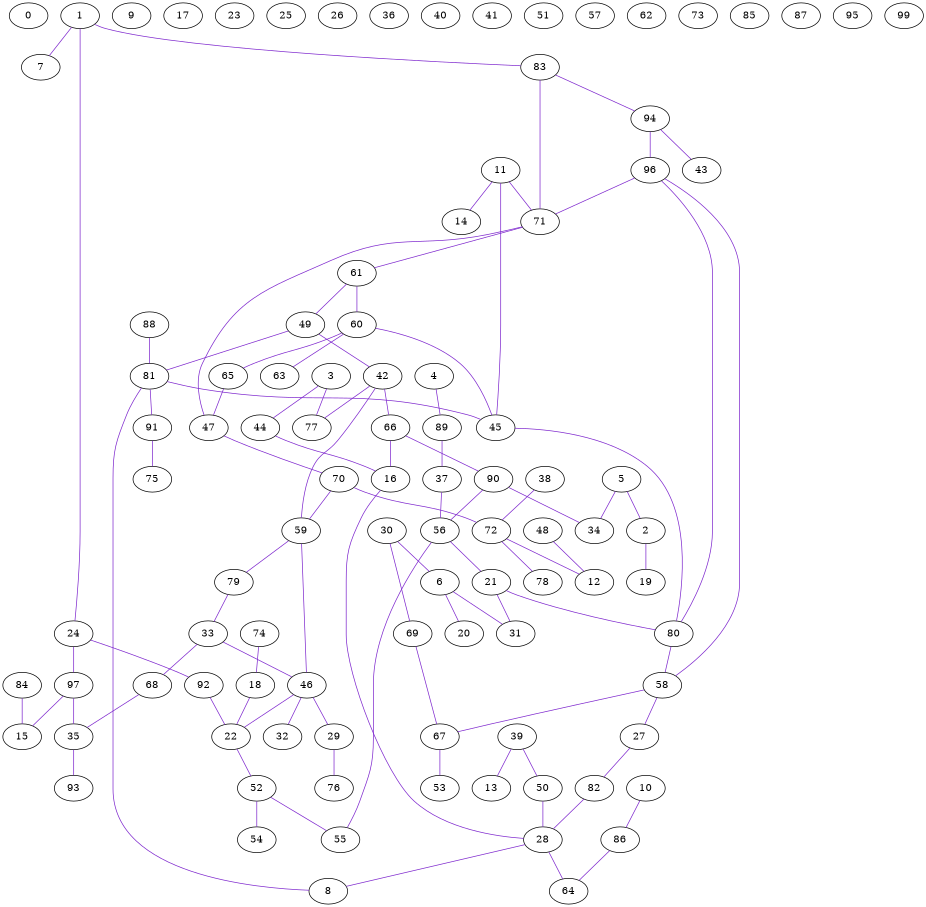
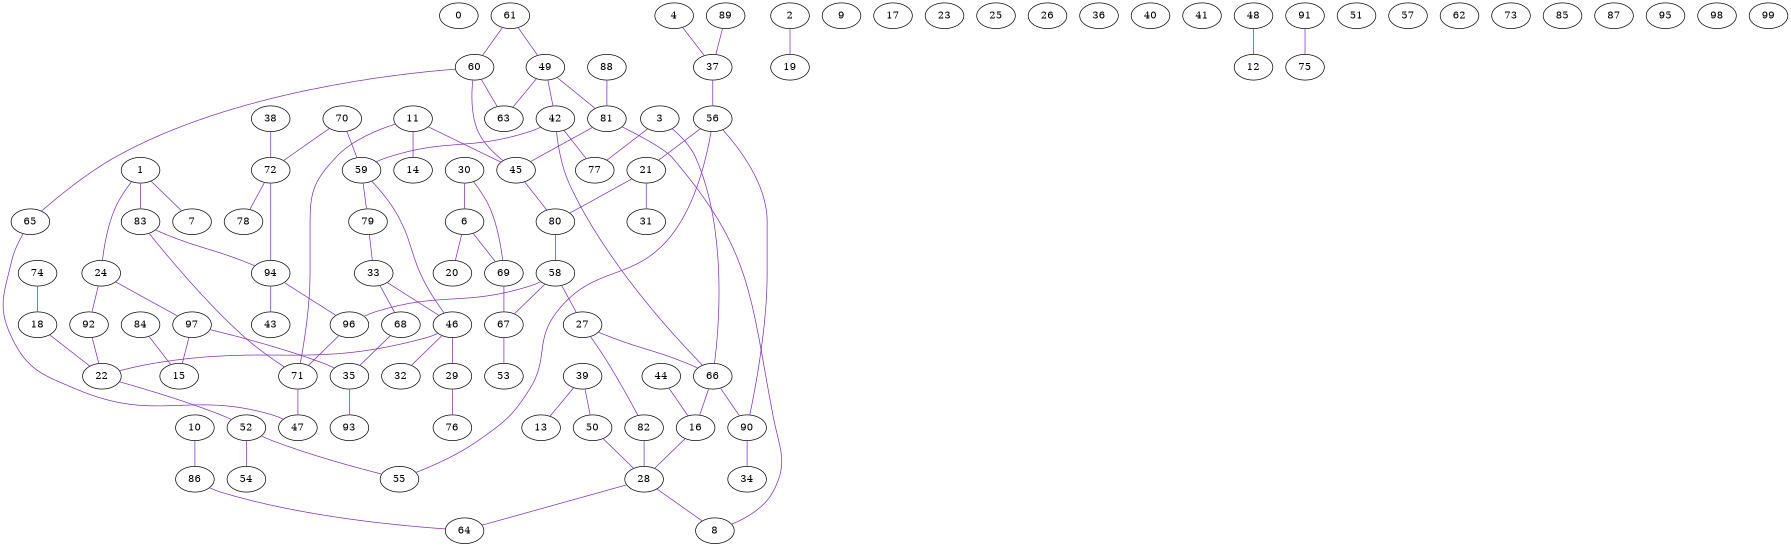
none -> (1717, 16)
none -> (525, 93)
(448, 247) -> none
none -> (648, 350)
(712, 397) -> none
(151, 402) -> none
(296, 402) -> (716, 241)
(438, 402) -> (693, 42)
(273, 455) -> none
(622, 479) -> none
(543, 556) -> (271, 222)
(478, 608) -> (484, 247)
